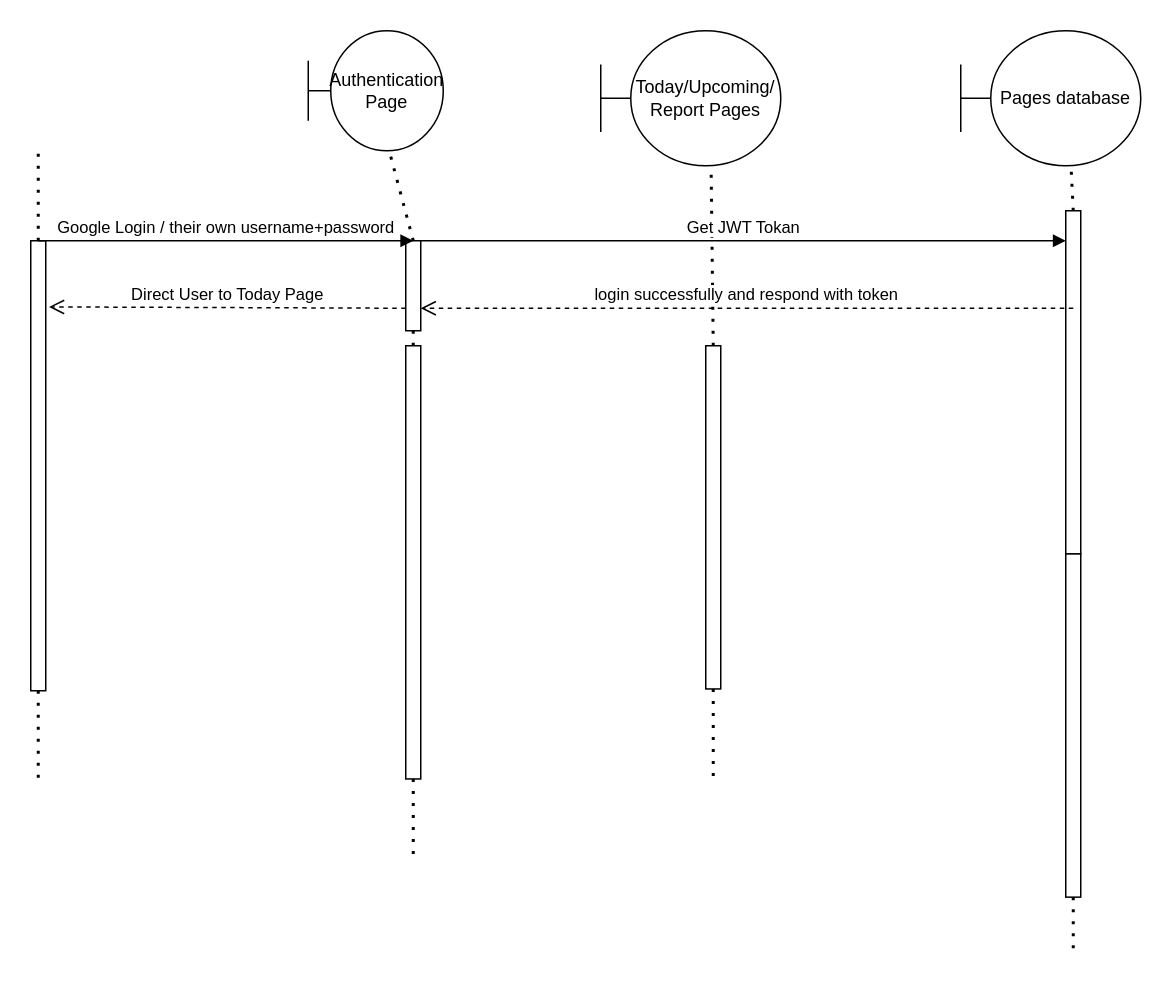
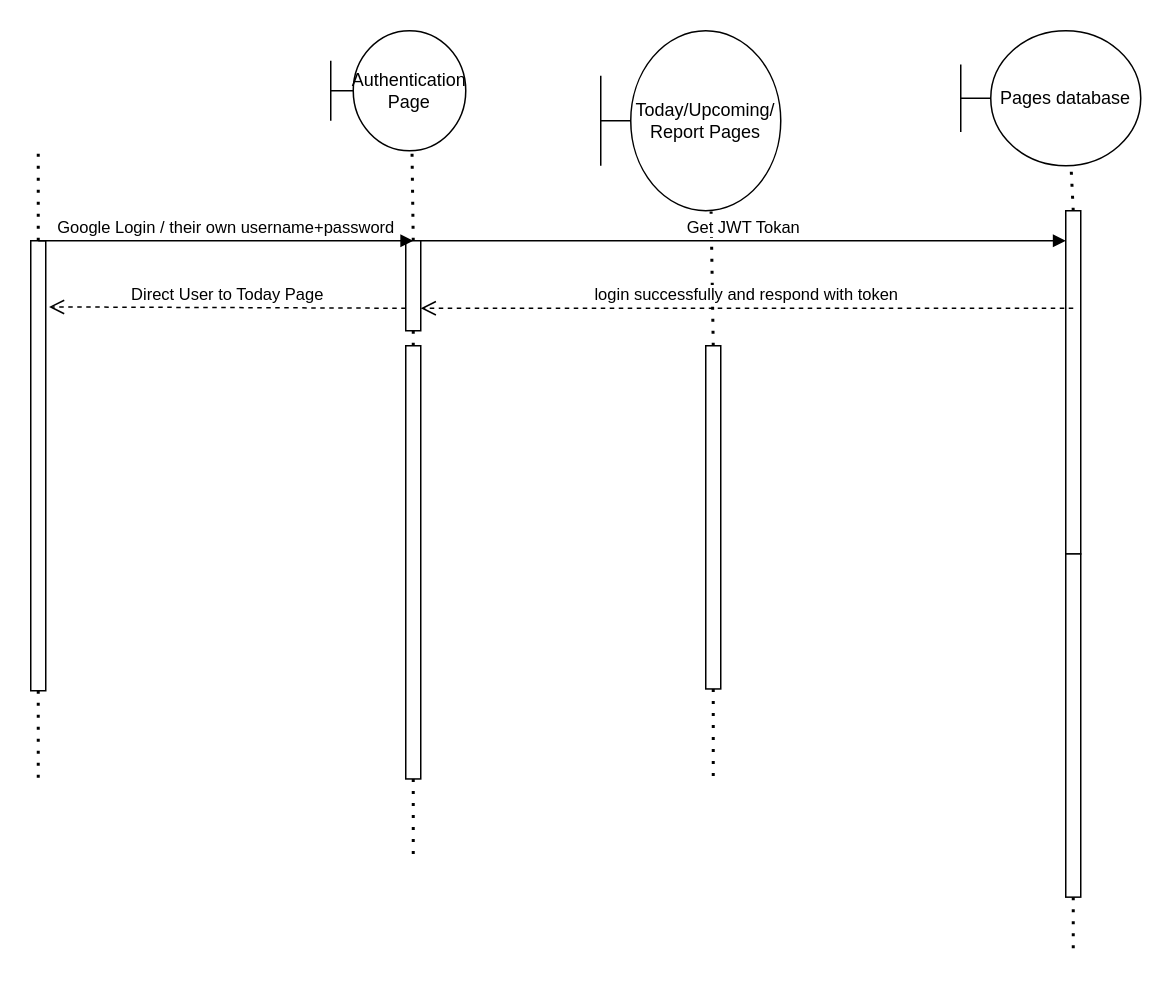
(376, 91) -> (398, 91)
(691, 98) -> (691, 121)
